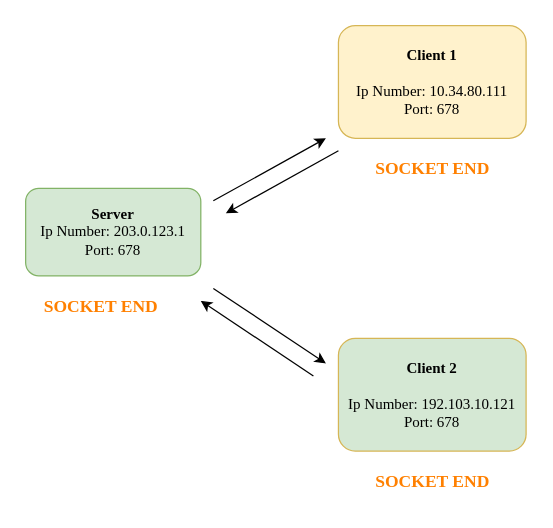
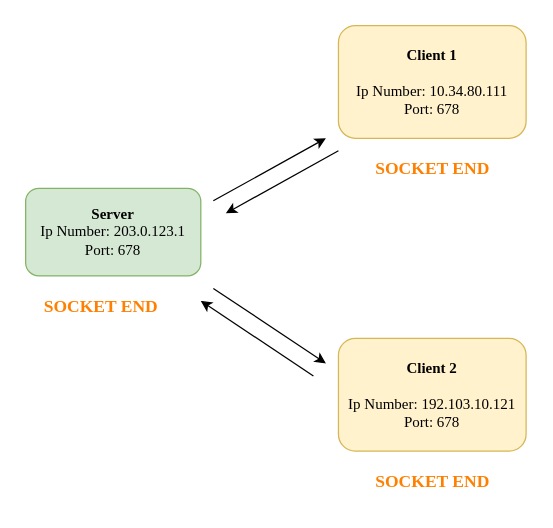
(432, 394) -> (432, 394)
